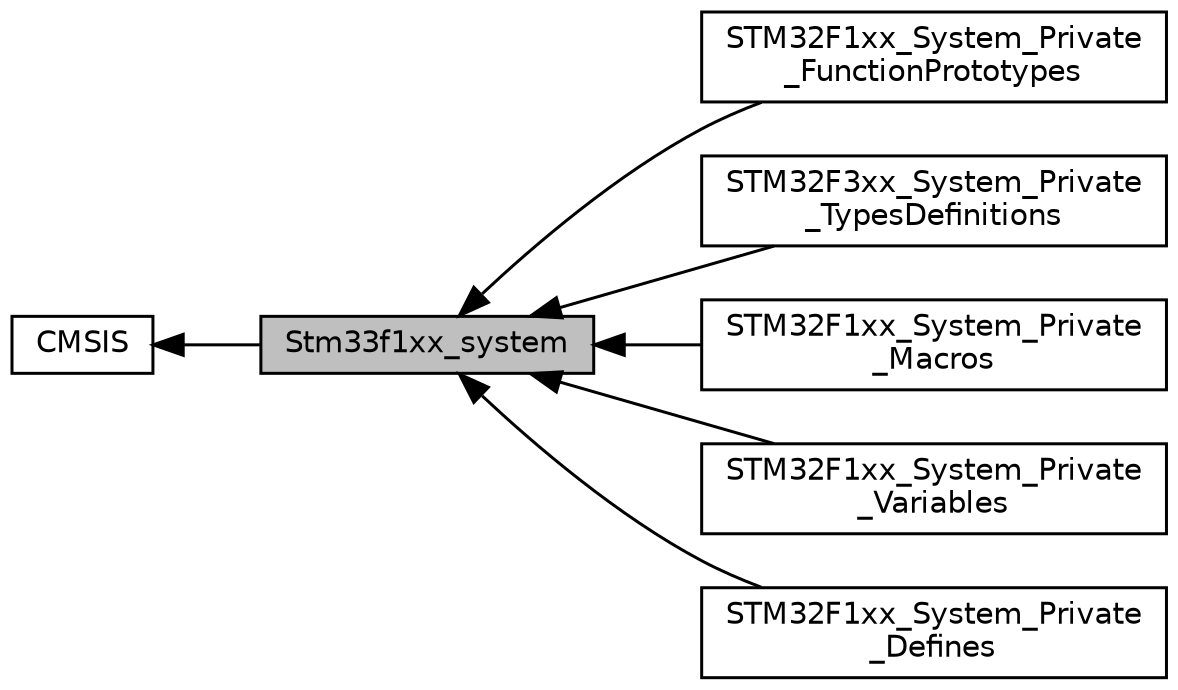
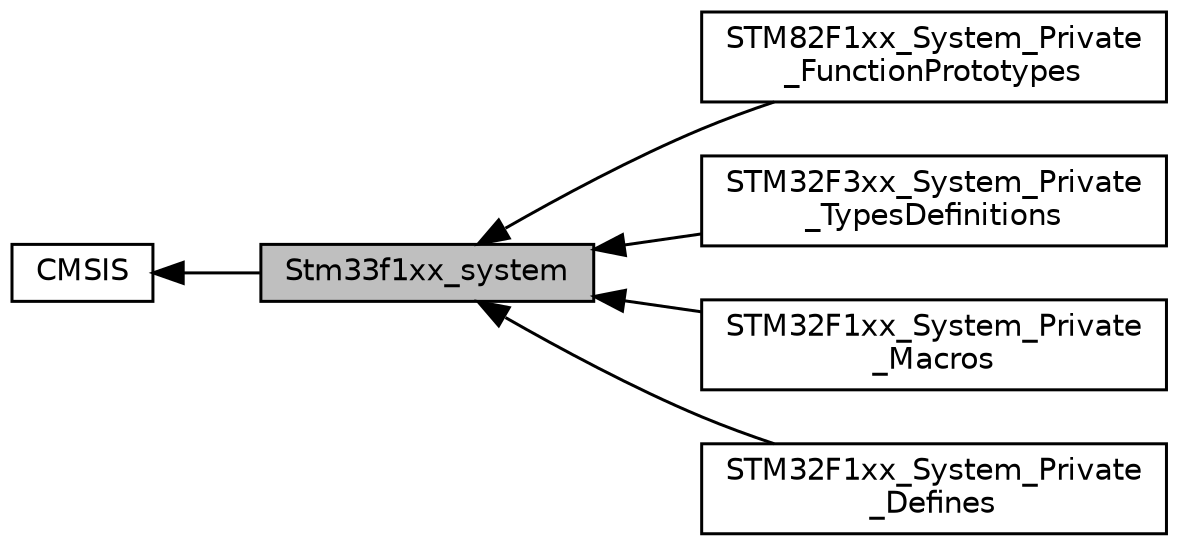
(934, 57) -> (934, 57)
(934, 489) -> none
